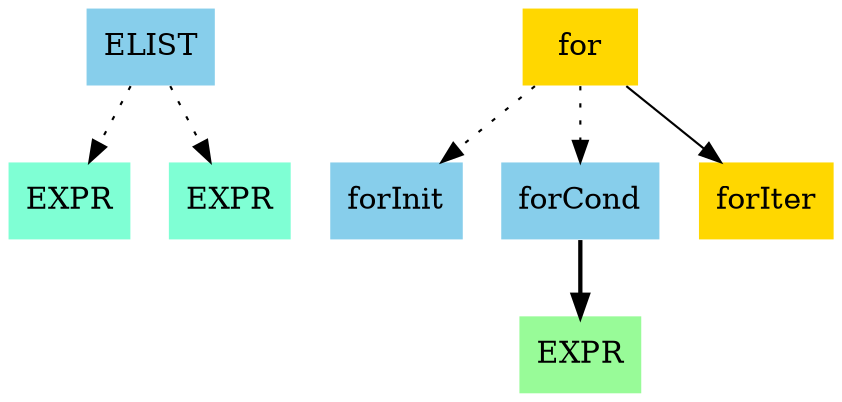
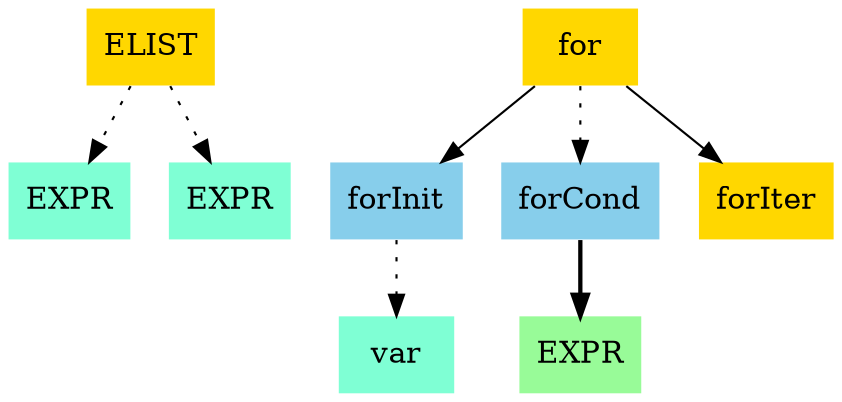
(151, 47) -> (151, 47)
(497, 117) -> (497, 117)
none -> (397, 355)
